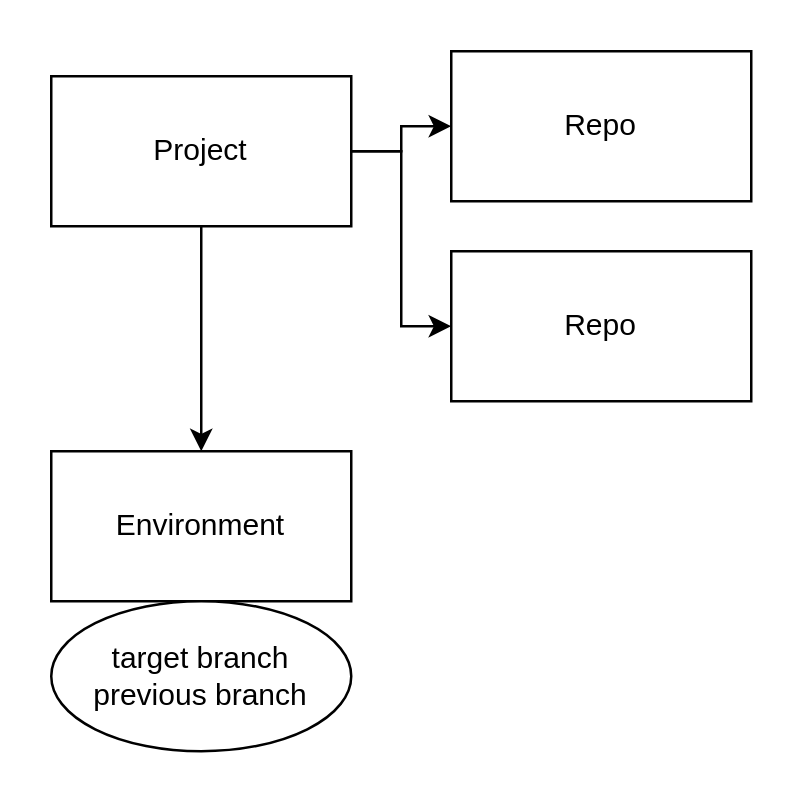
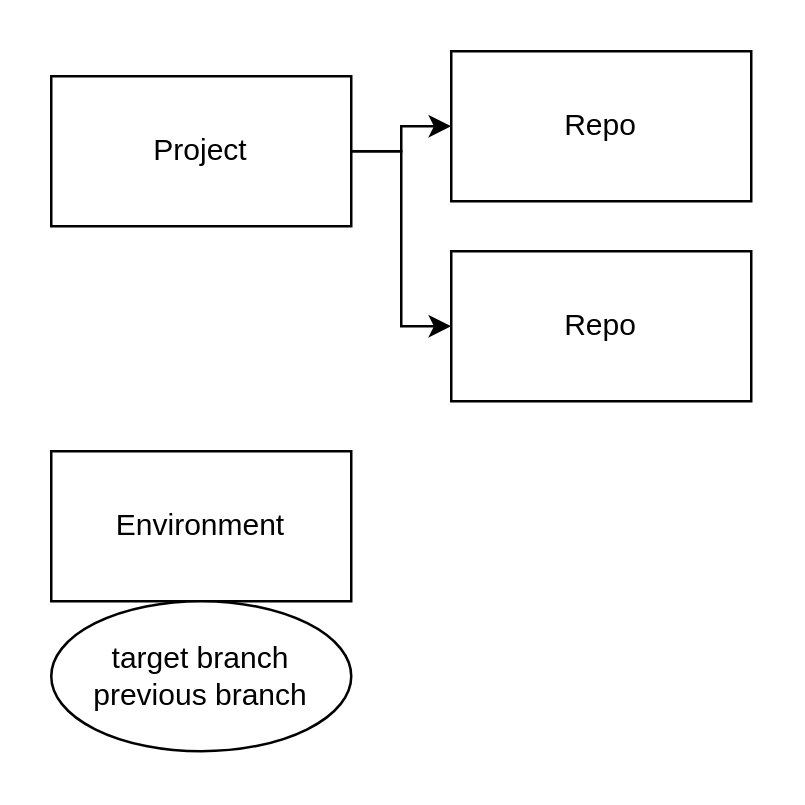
(201, 330) -> none
